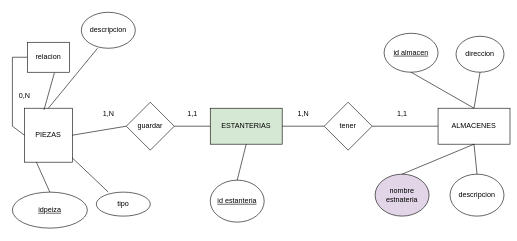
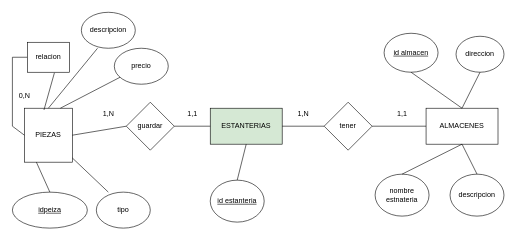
none -> (141, 66)
none -> (90, 93)
(474, 126) -> (462, 126)
(402, 195) -> (402, 195)
(123, 204) -> (123, 210)
